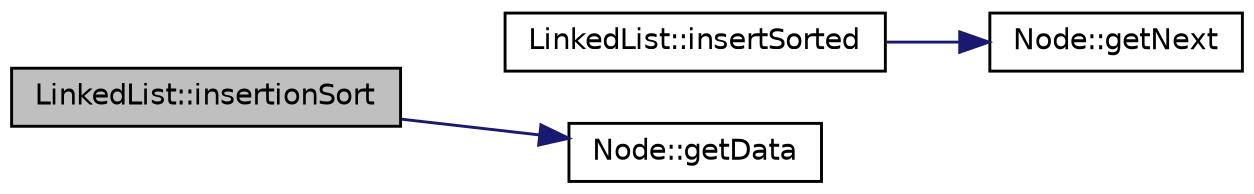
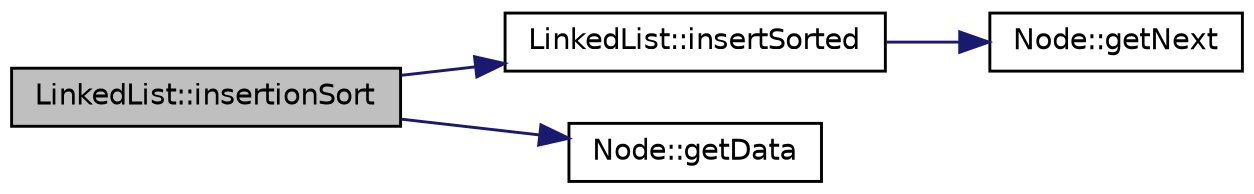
none -> (438, 71)
